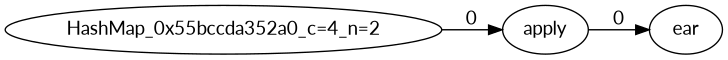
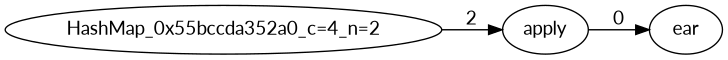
(472, 20) -> (472, 20)
